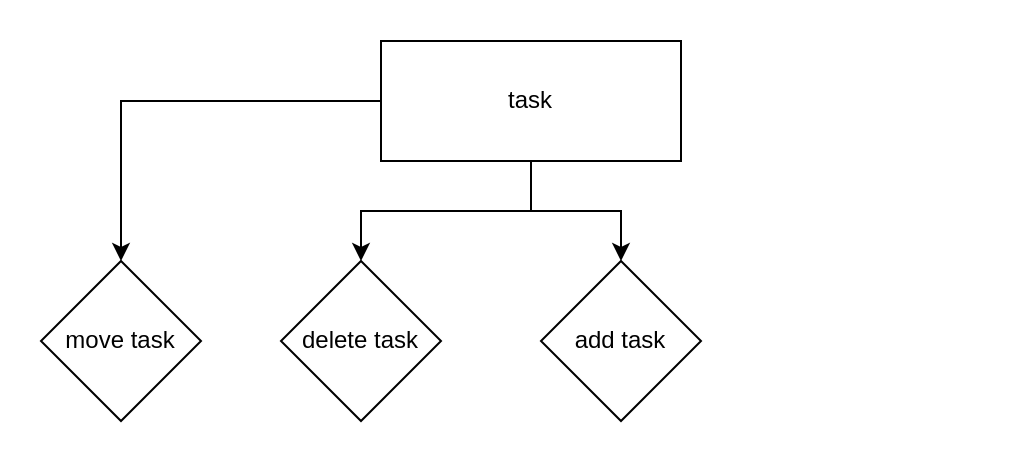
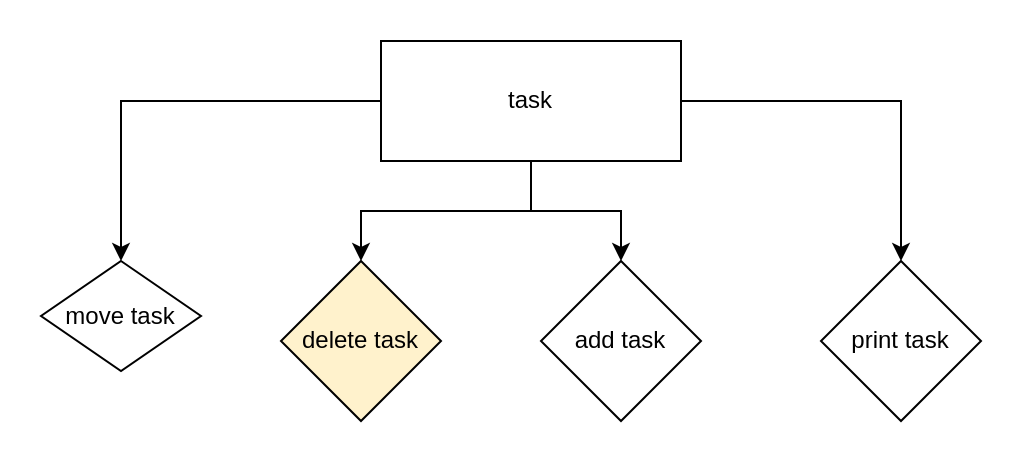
none -> (864, 101)
(121, 341) -> (121, 316)
(361, 341) -> (361, 341)
none -> (901, 341)
